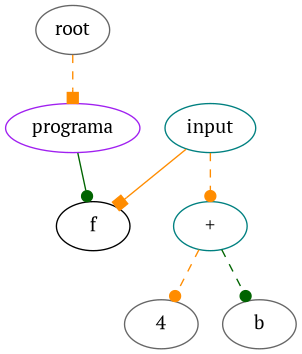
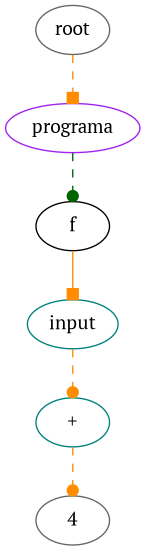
(82, 172) -> (73, 172)
(156, 173) -> (73, 269)
(259, 324) -> none
